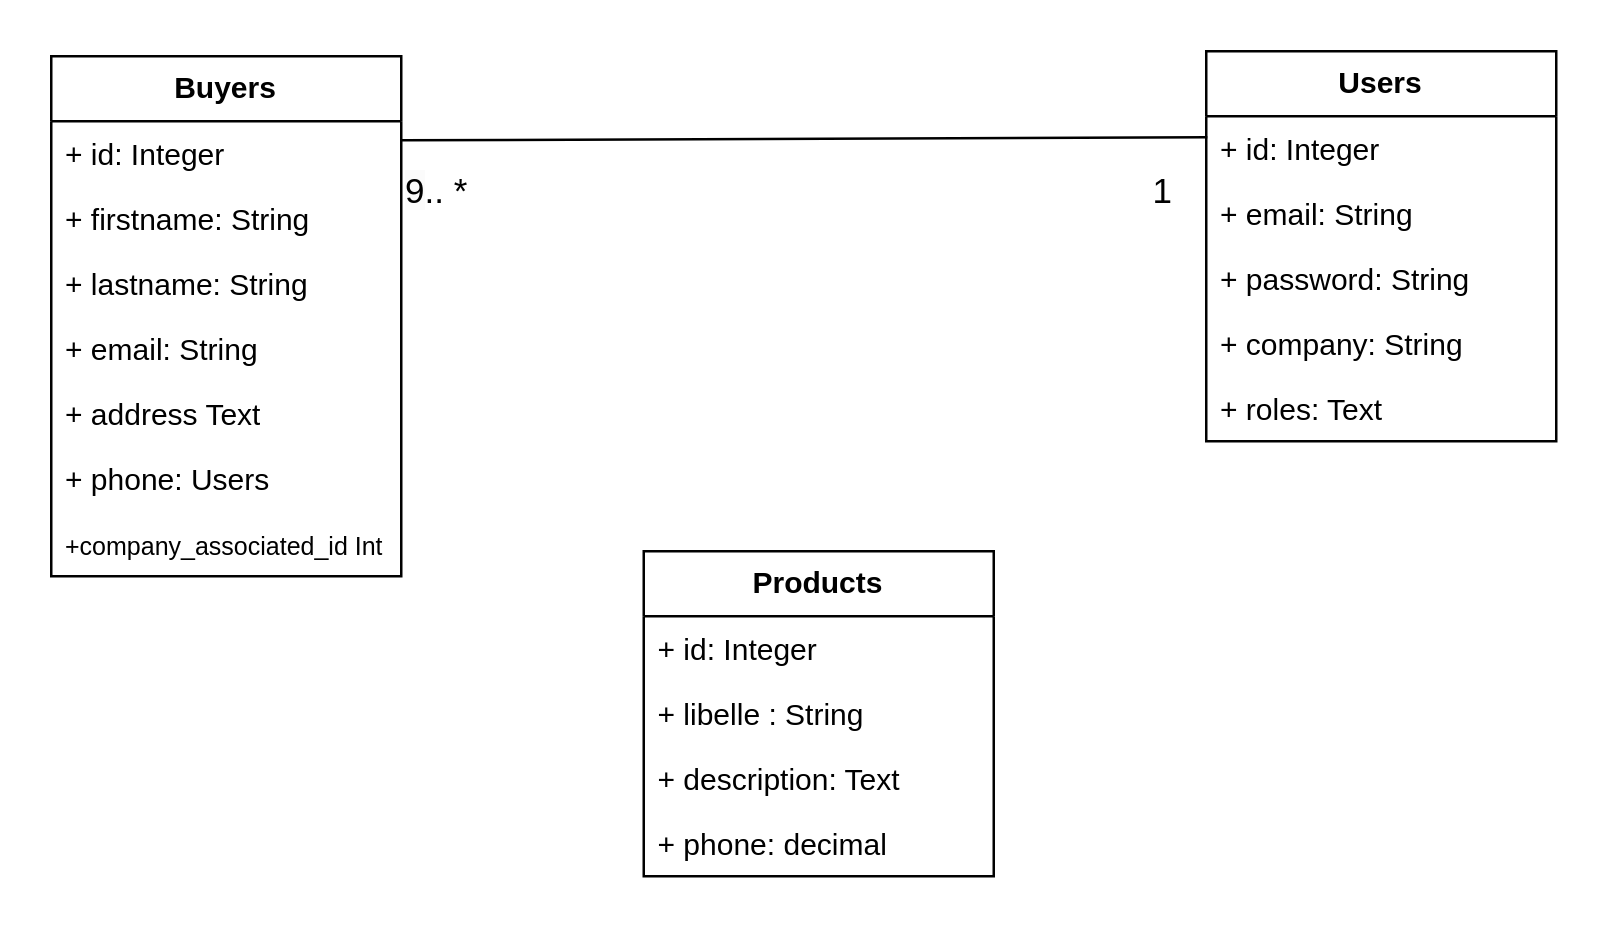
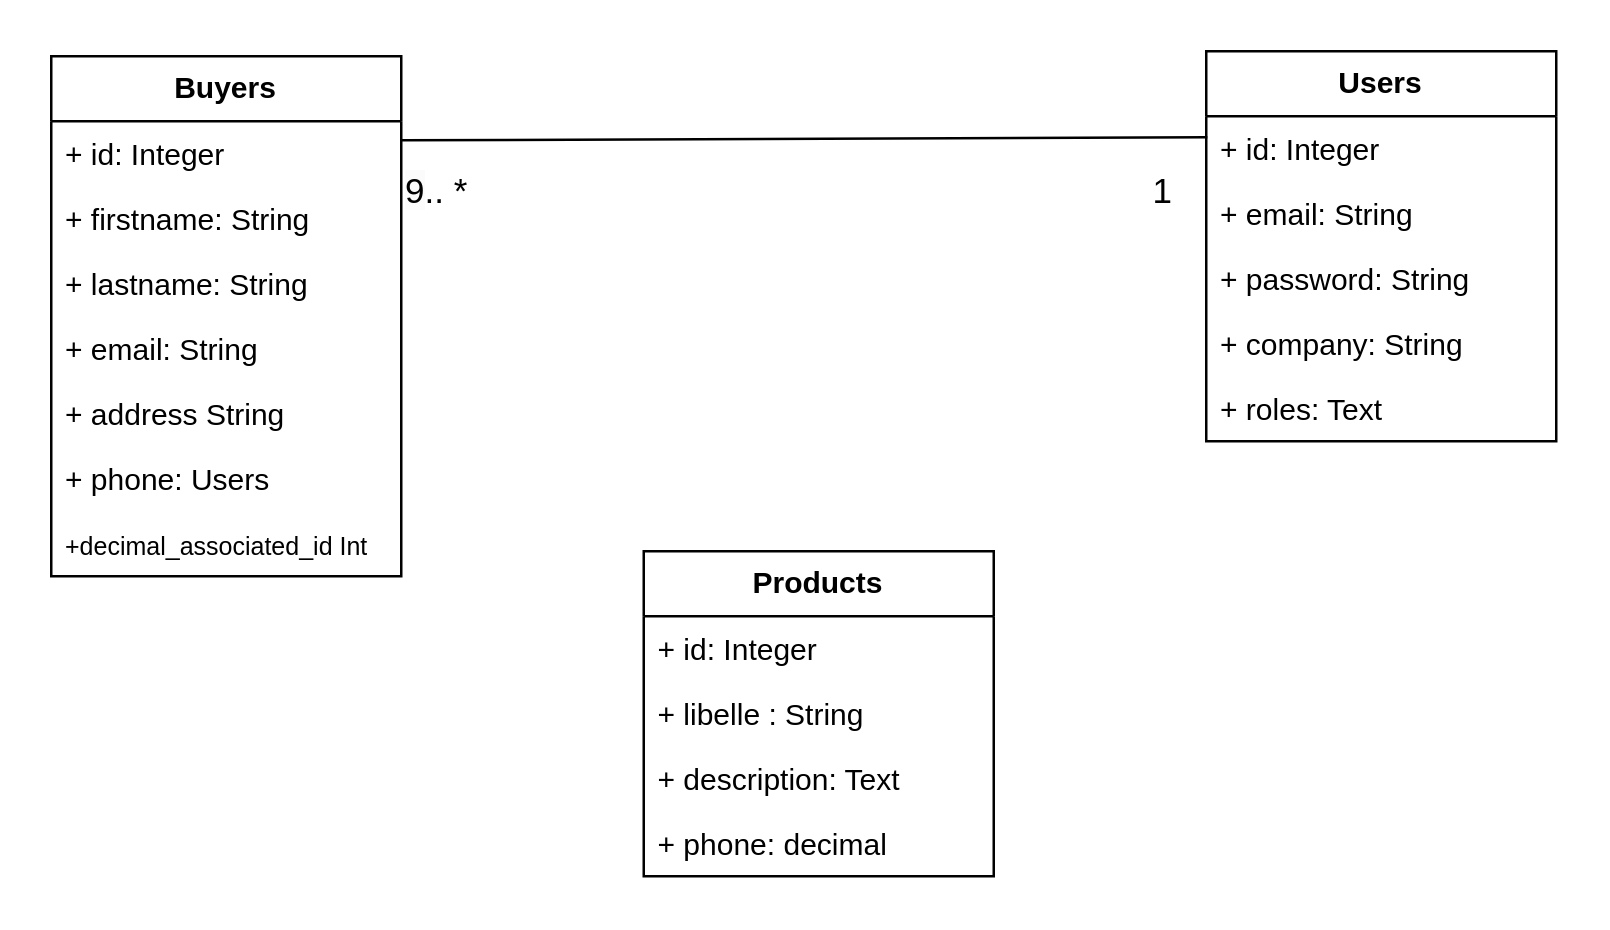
(176, 417) -> (189, 417)
(229, 565) -> (229, 565)
